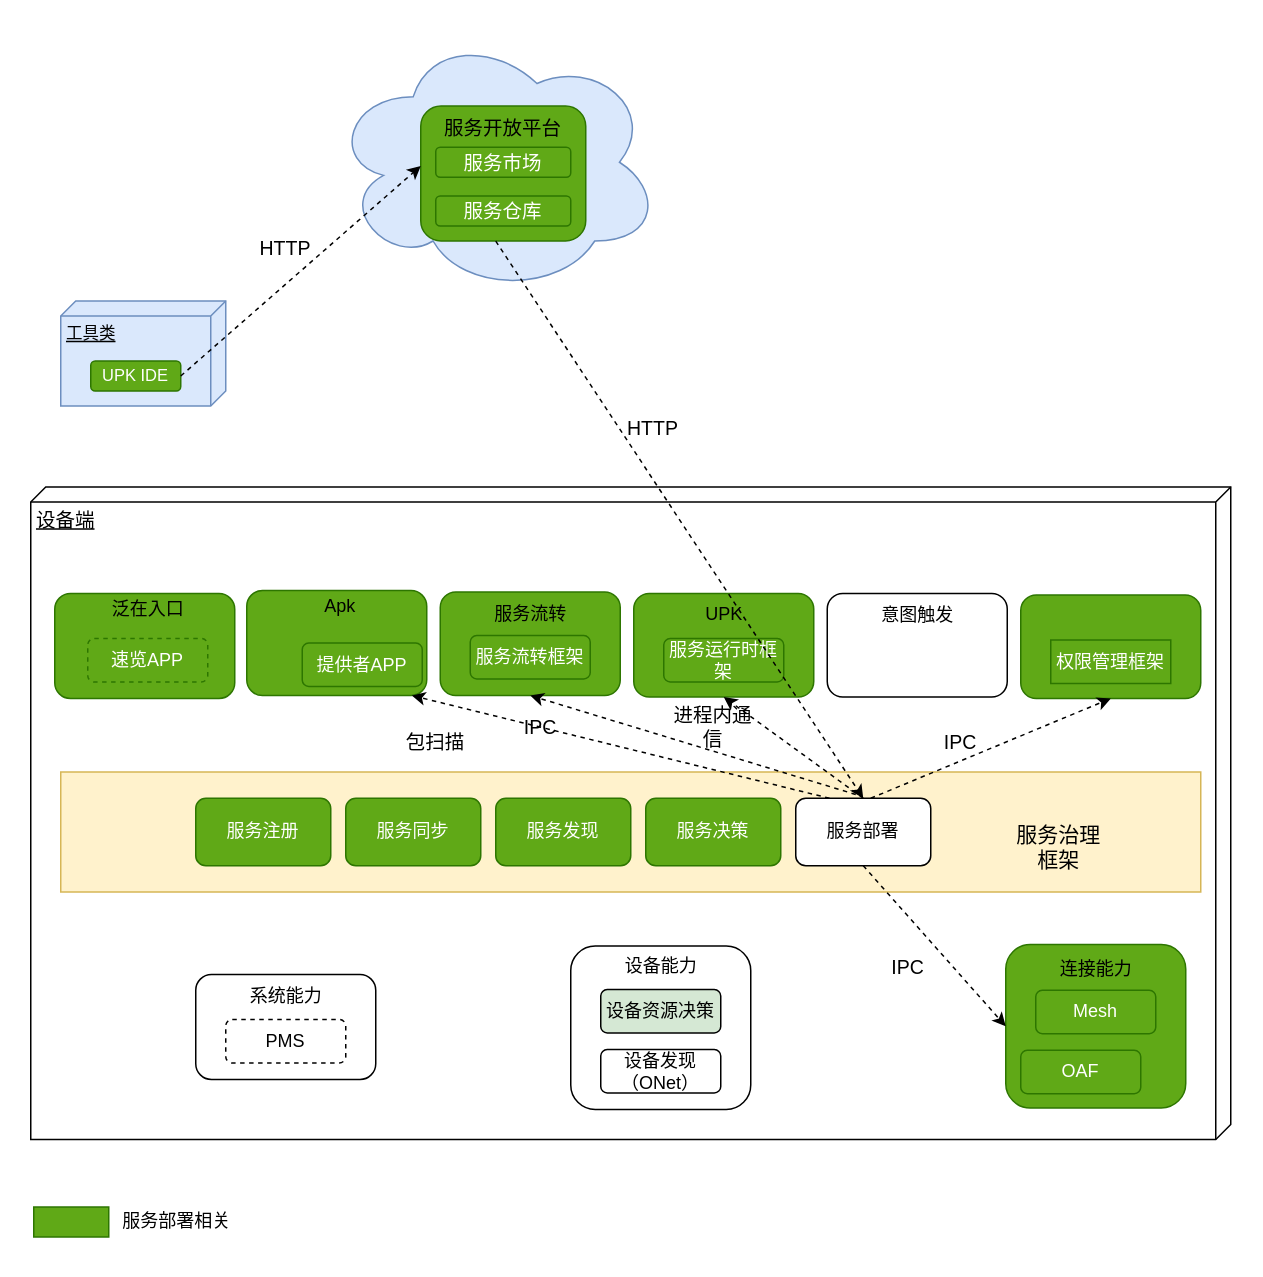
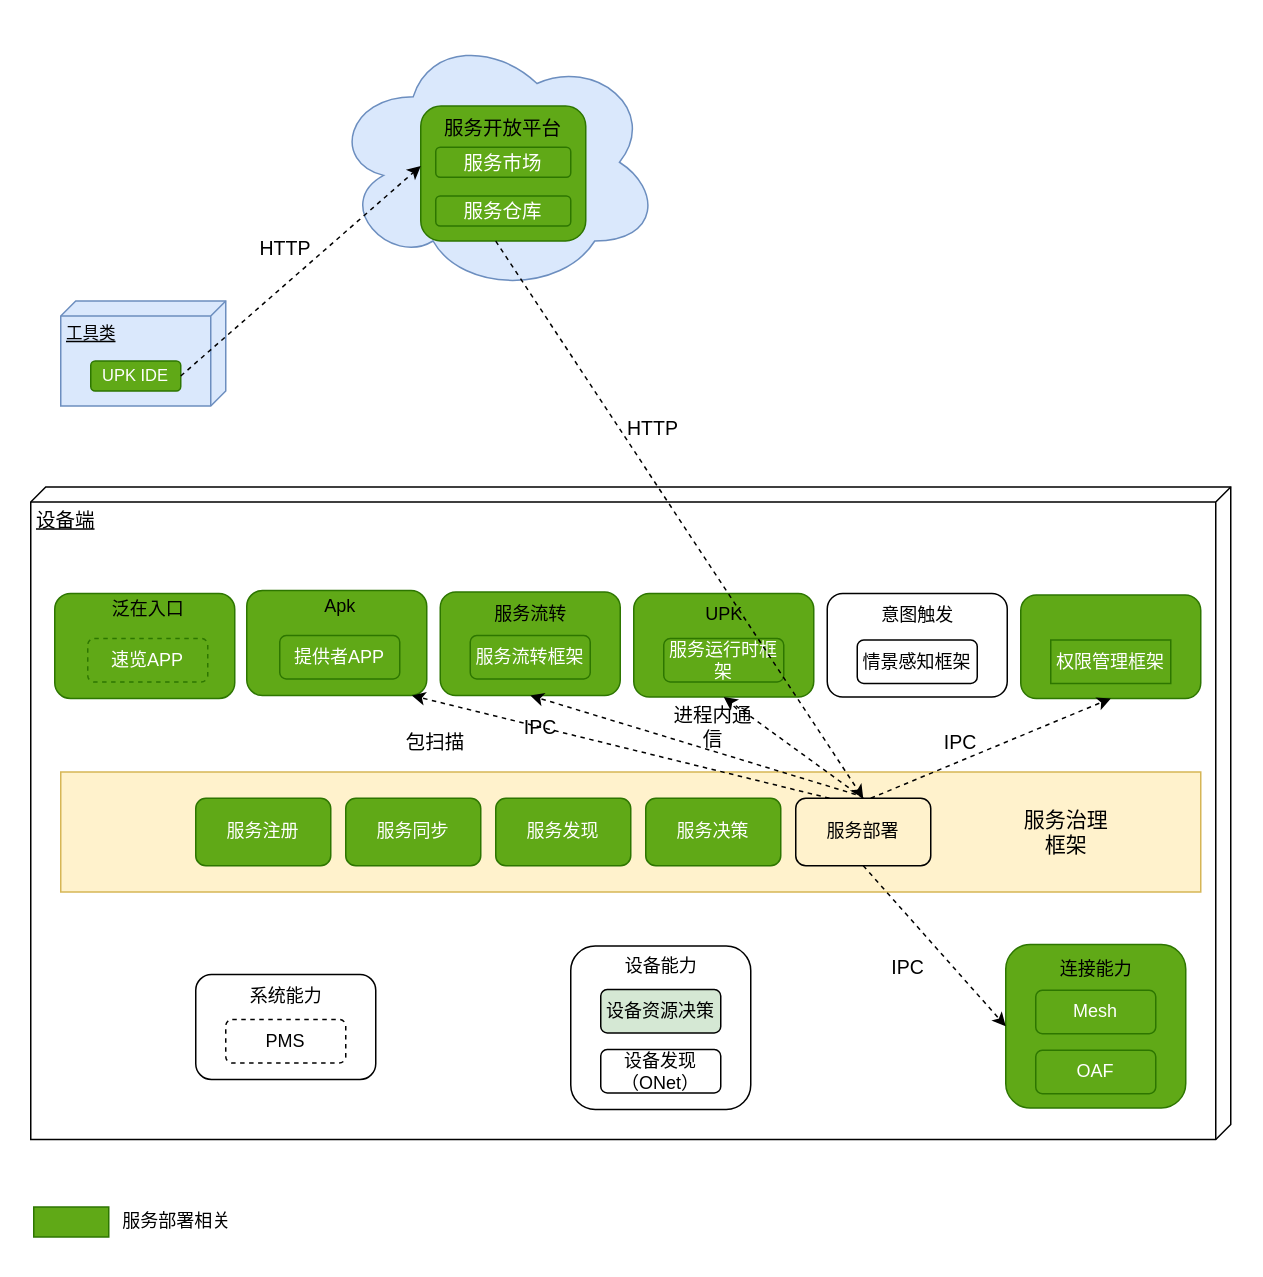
none -> (917, 662)
(362, 665) -> (340, 657)
(863, 832) -> (863, 832)
(1058, 847) -> (1066, 832)
(1081, 1072) -> (1096, 1072)
